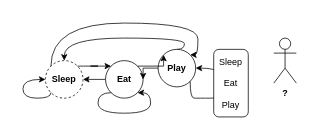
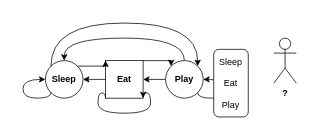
(177, 68) -> (184, 79)
(64, 79) -> (64, 79)
(124, 79) -> (124, 79)
